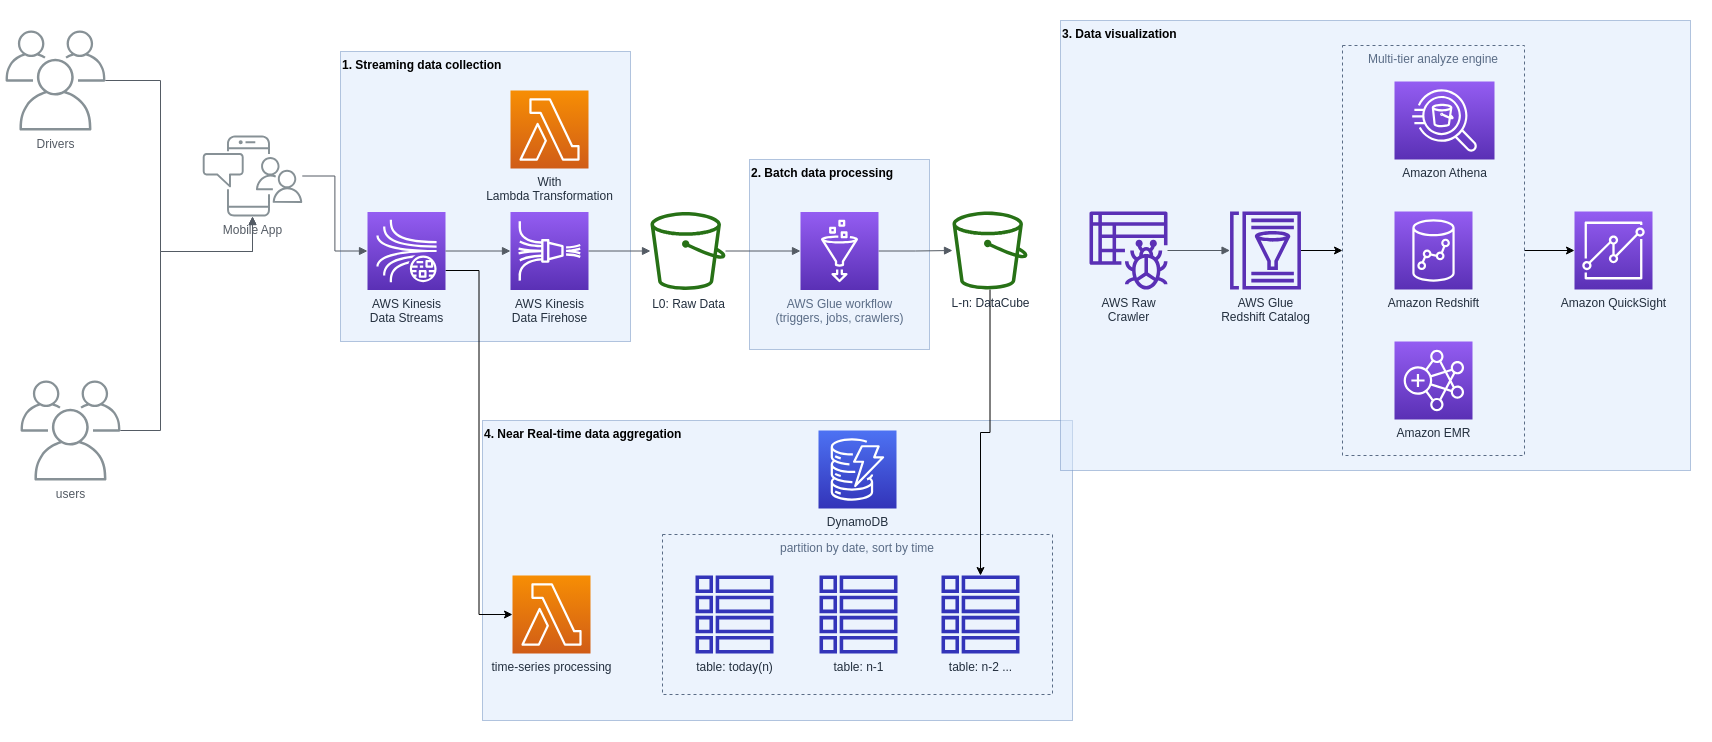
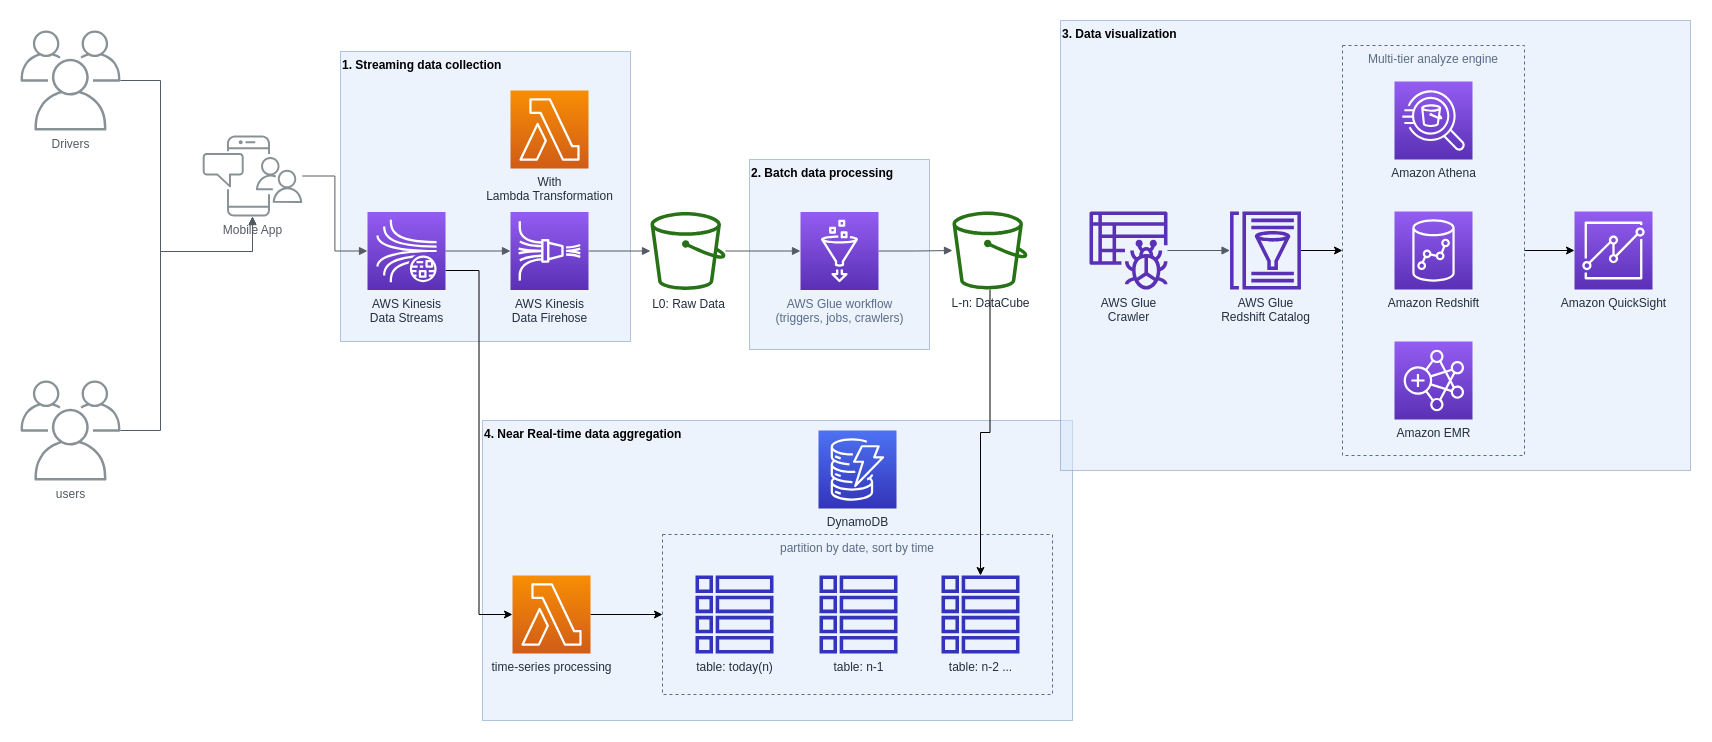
(56, 81) -> (71, 81)
(1445, 121) -> (1434, 121)
(1129, 311) -> (1129, 311)
none -> (623, 615)
